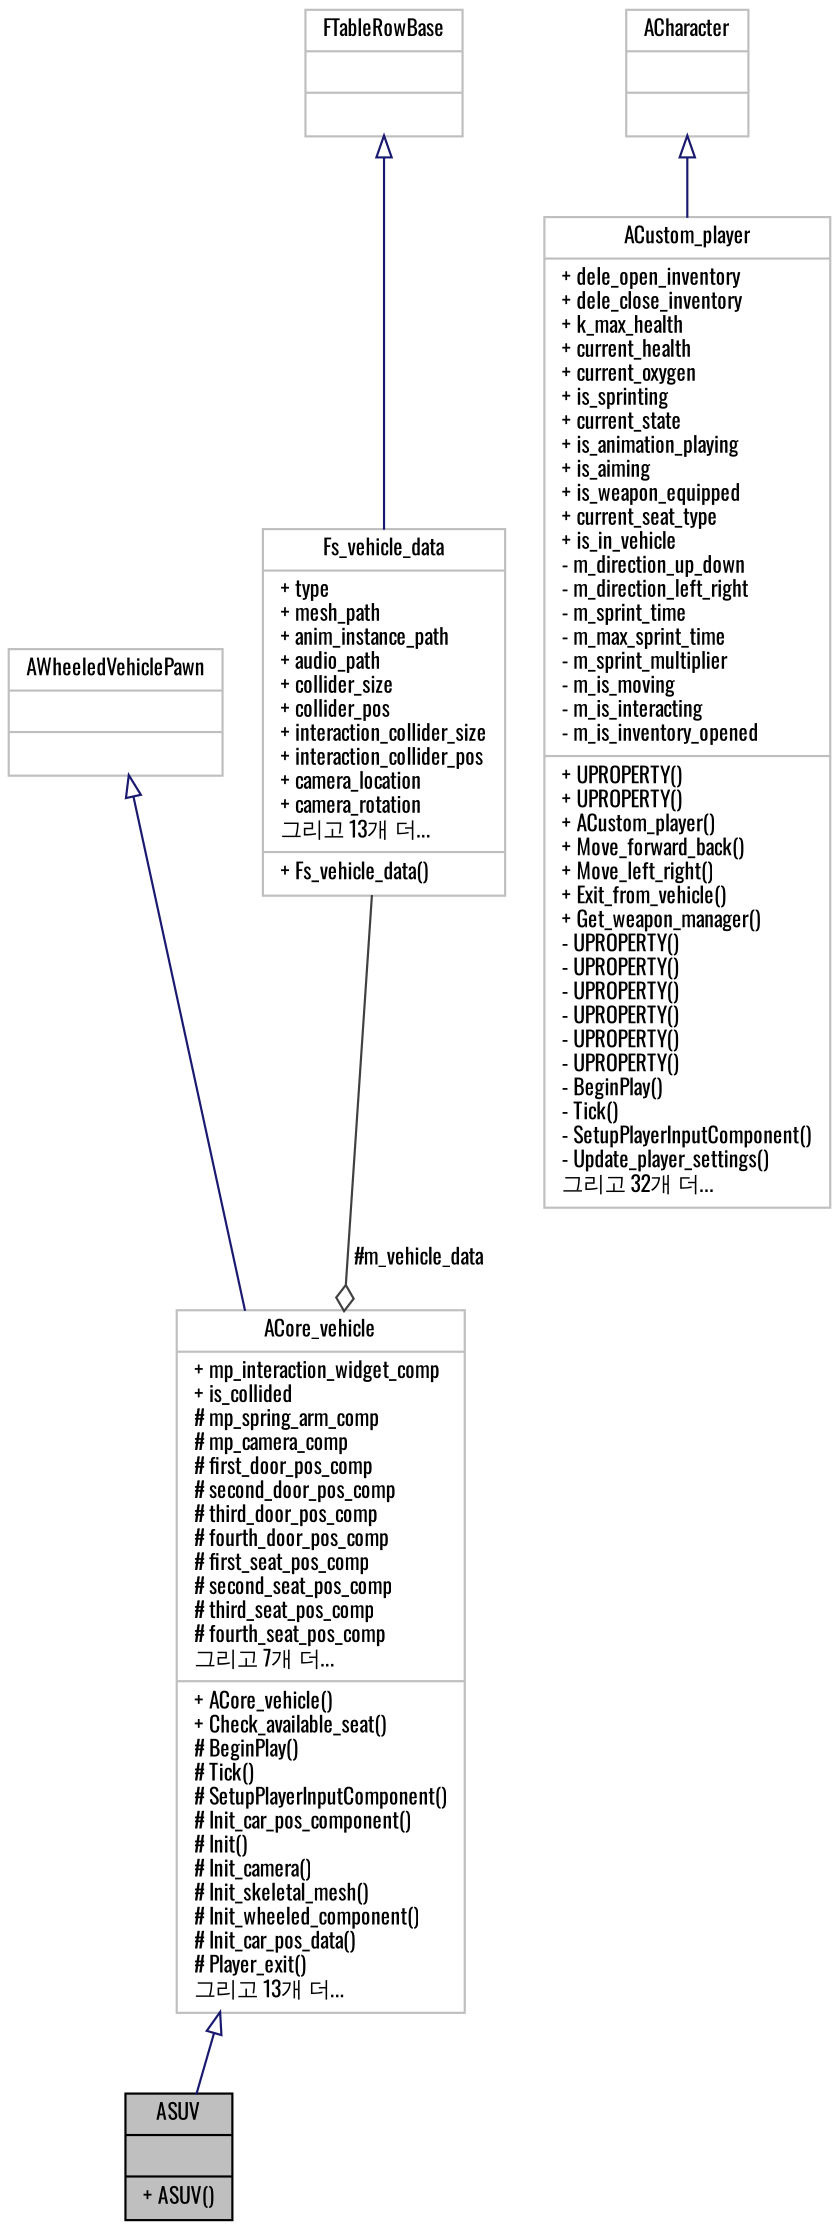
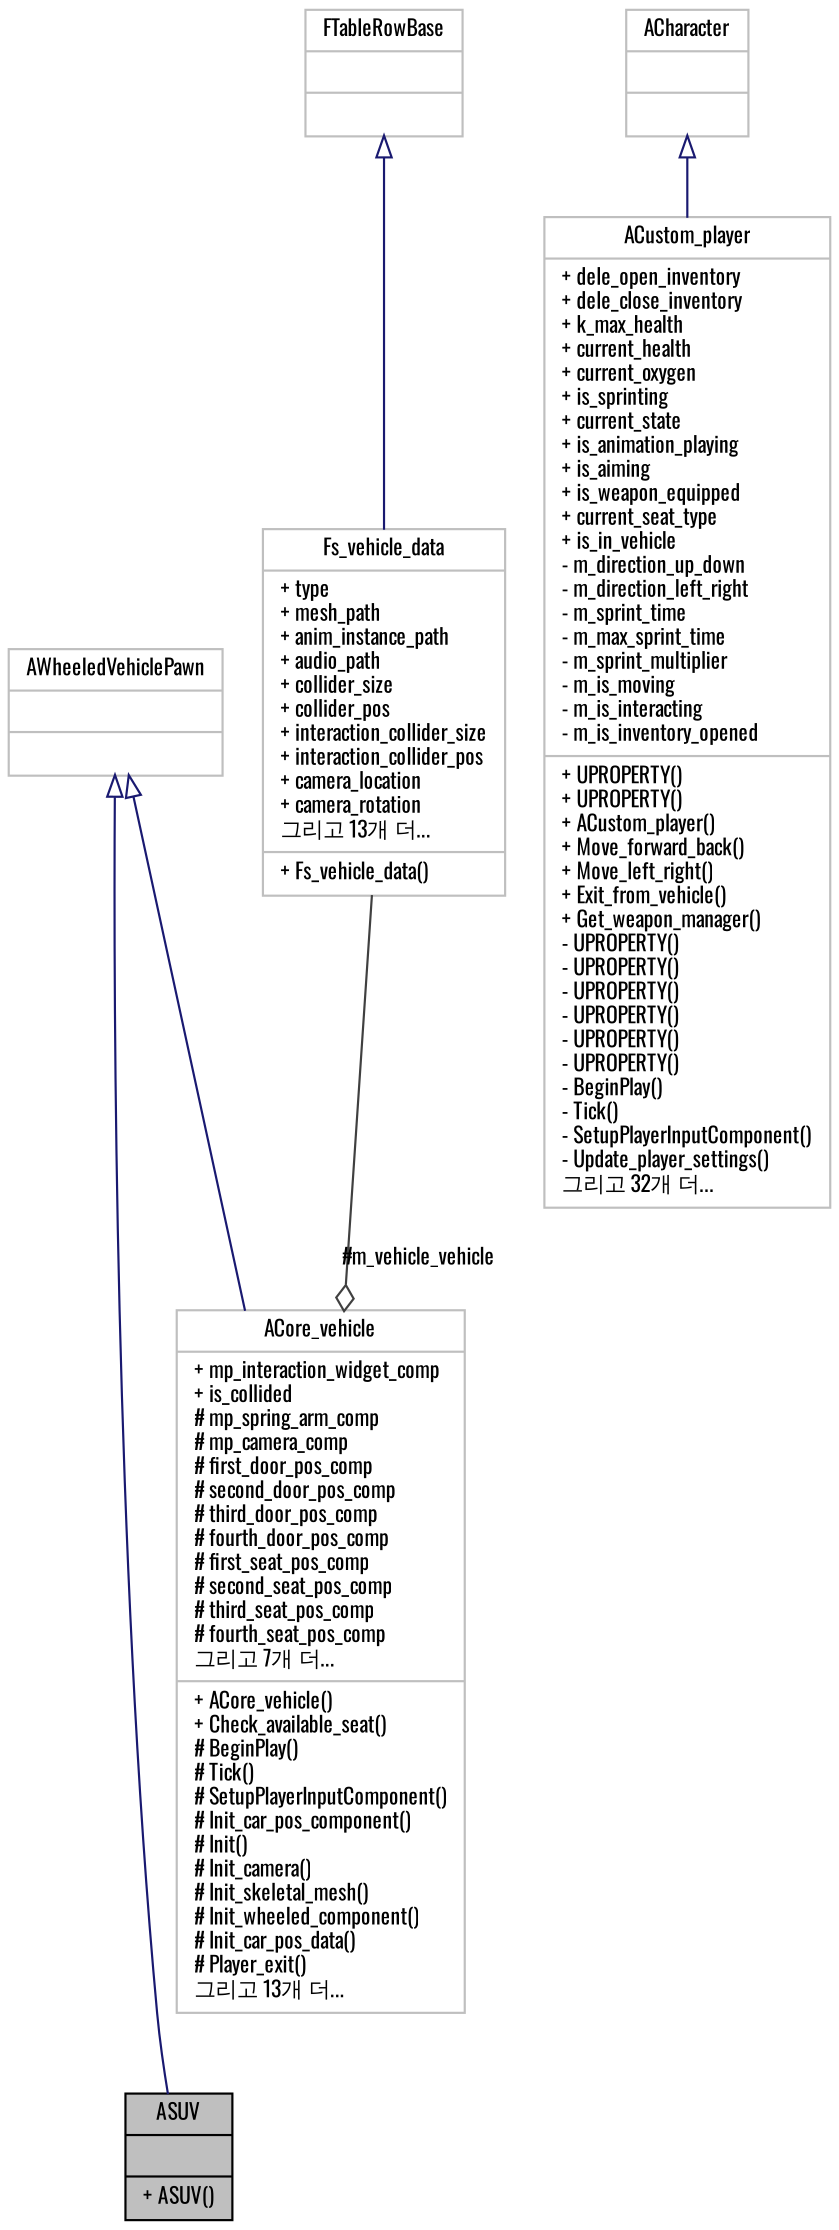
(417, 1259) -> (417, 1259)
(205, 2064) -> (124, 1446)
